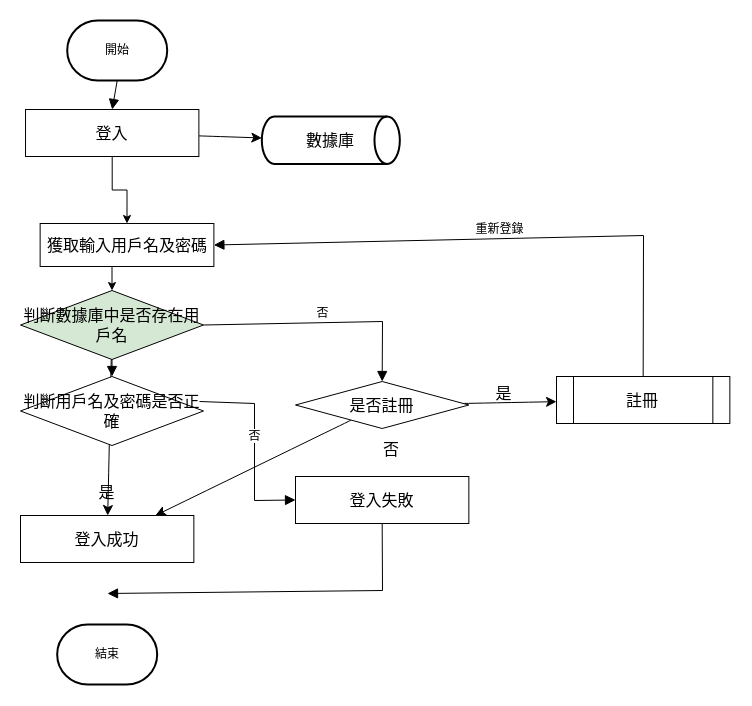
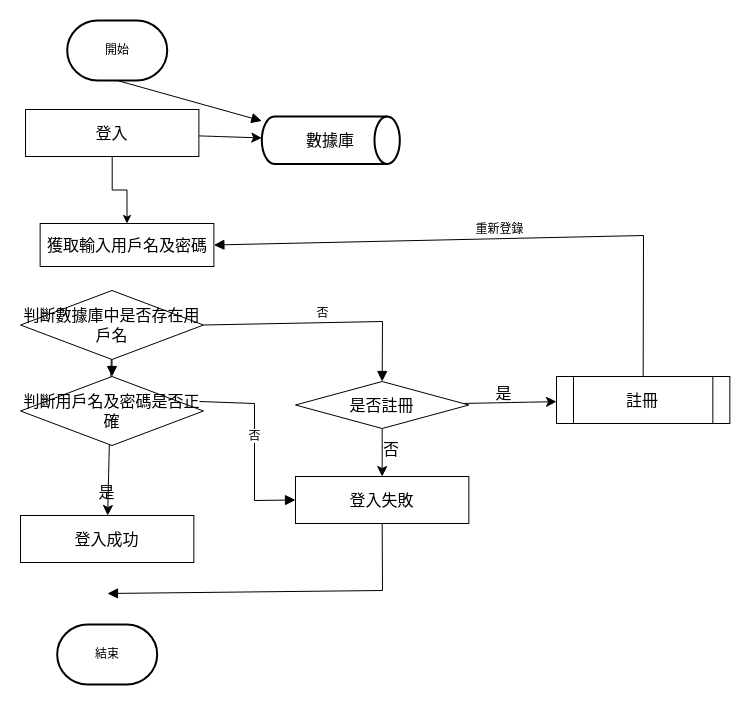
(116, 90) -> (185, 99)
(112, 274) -> none
(112, 325) -> (112, 325)
(257, 466) -> (382, 448)
